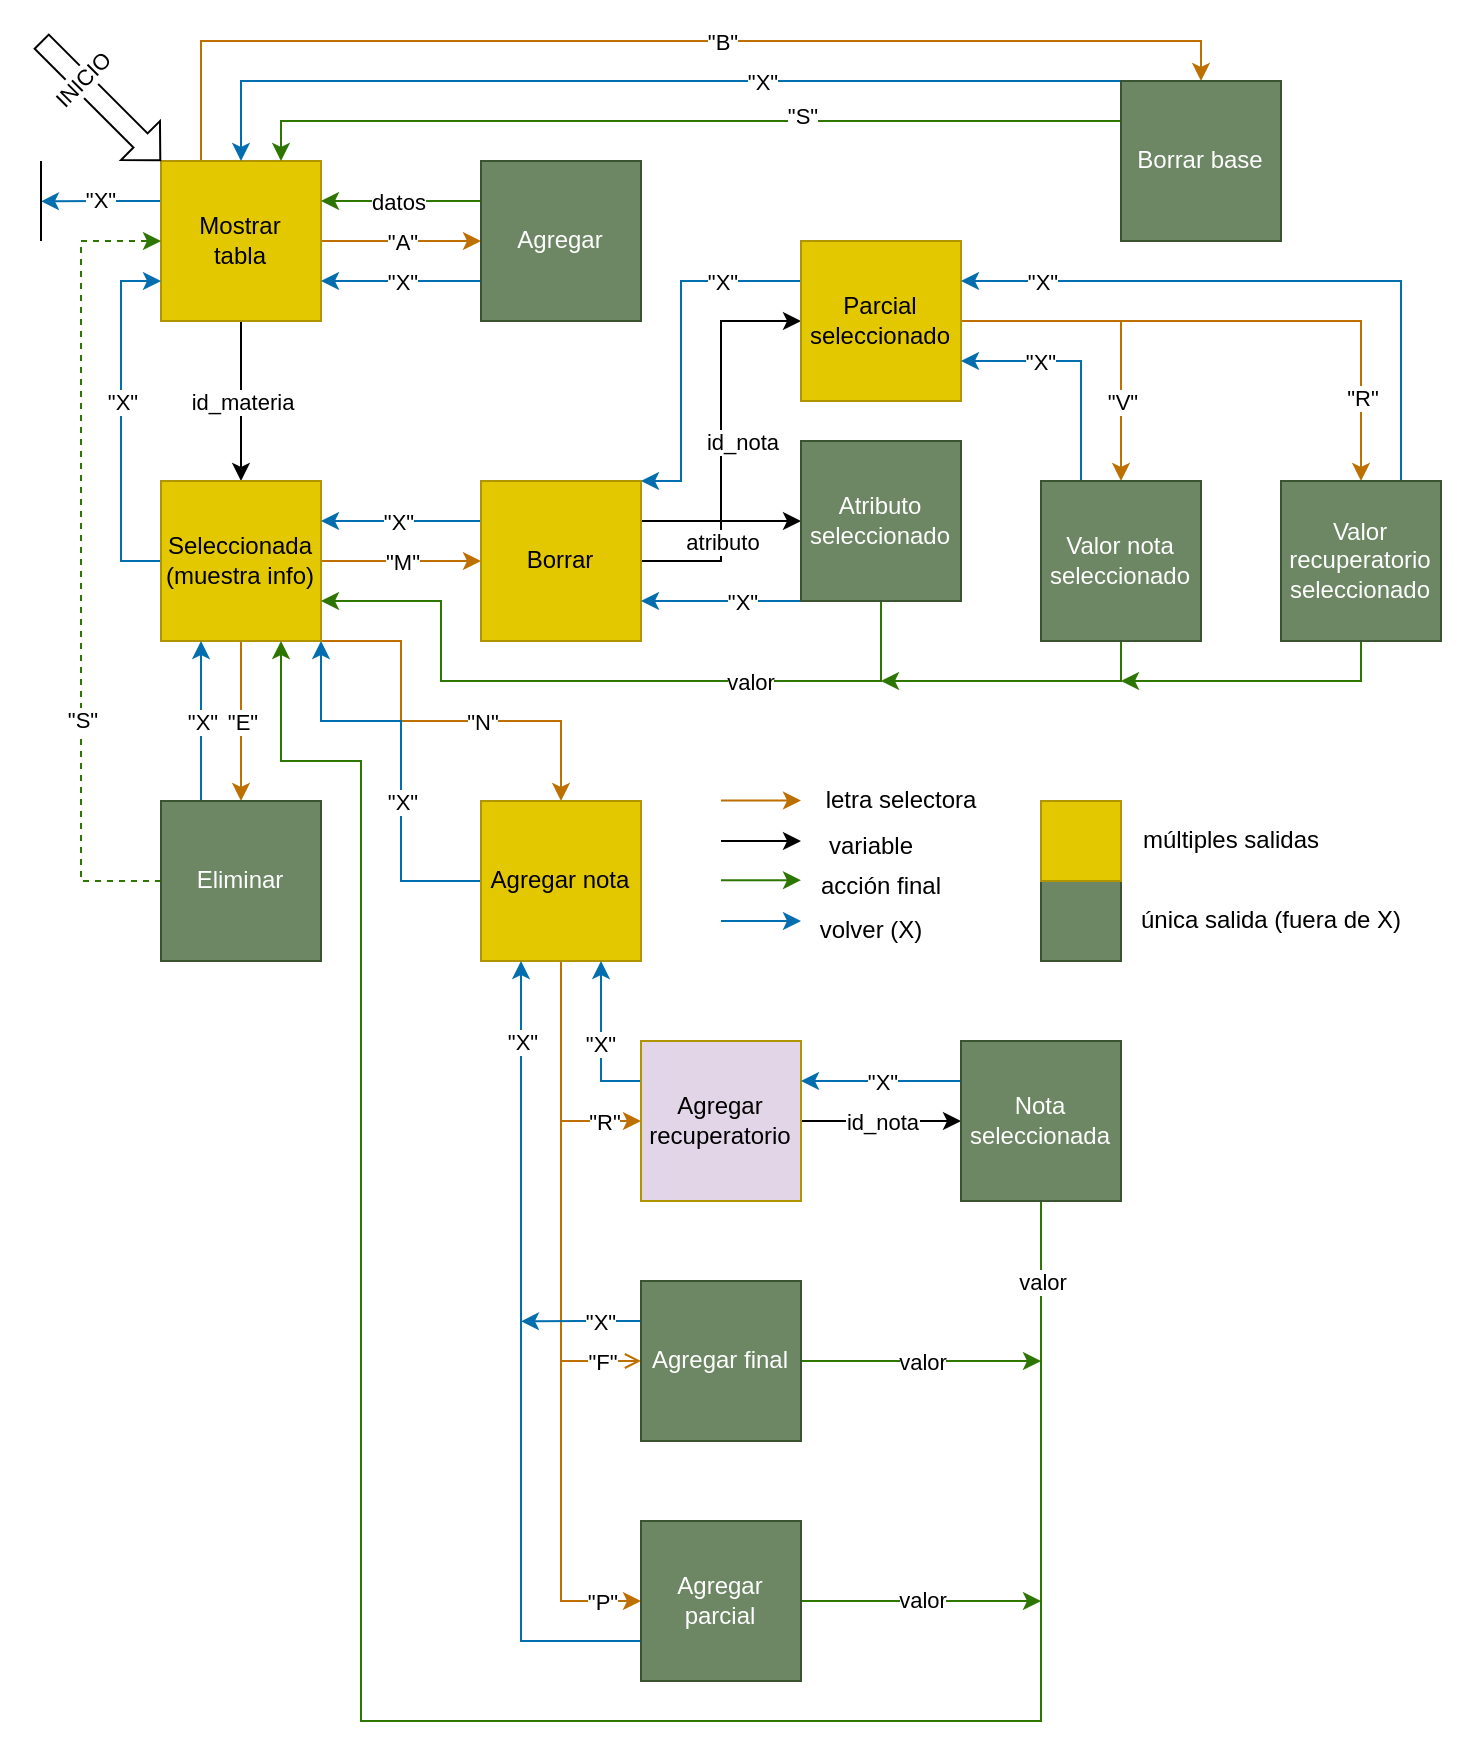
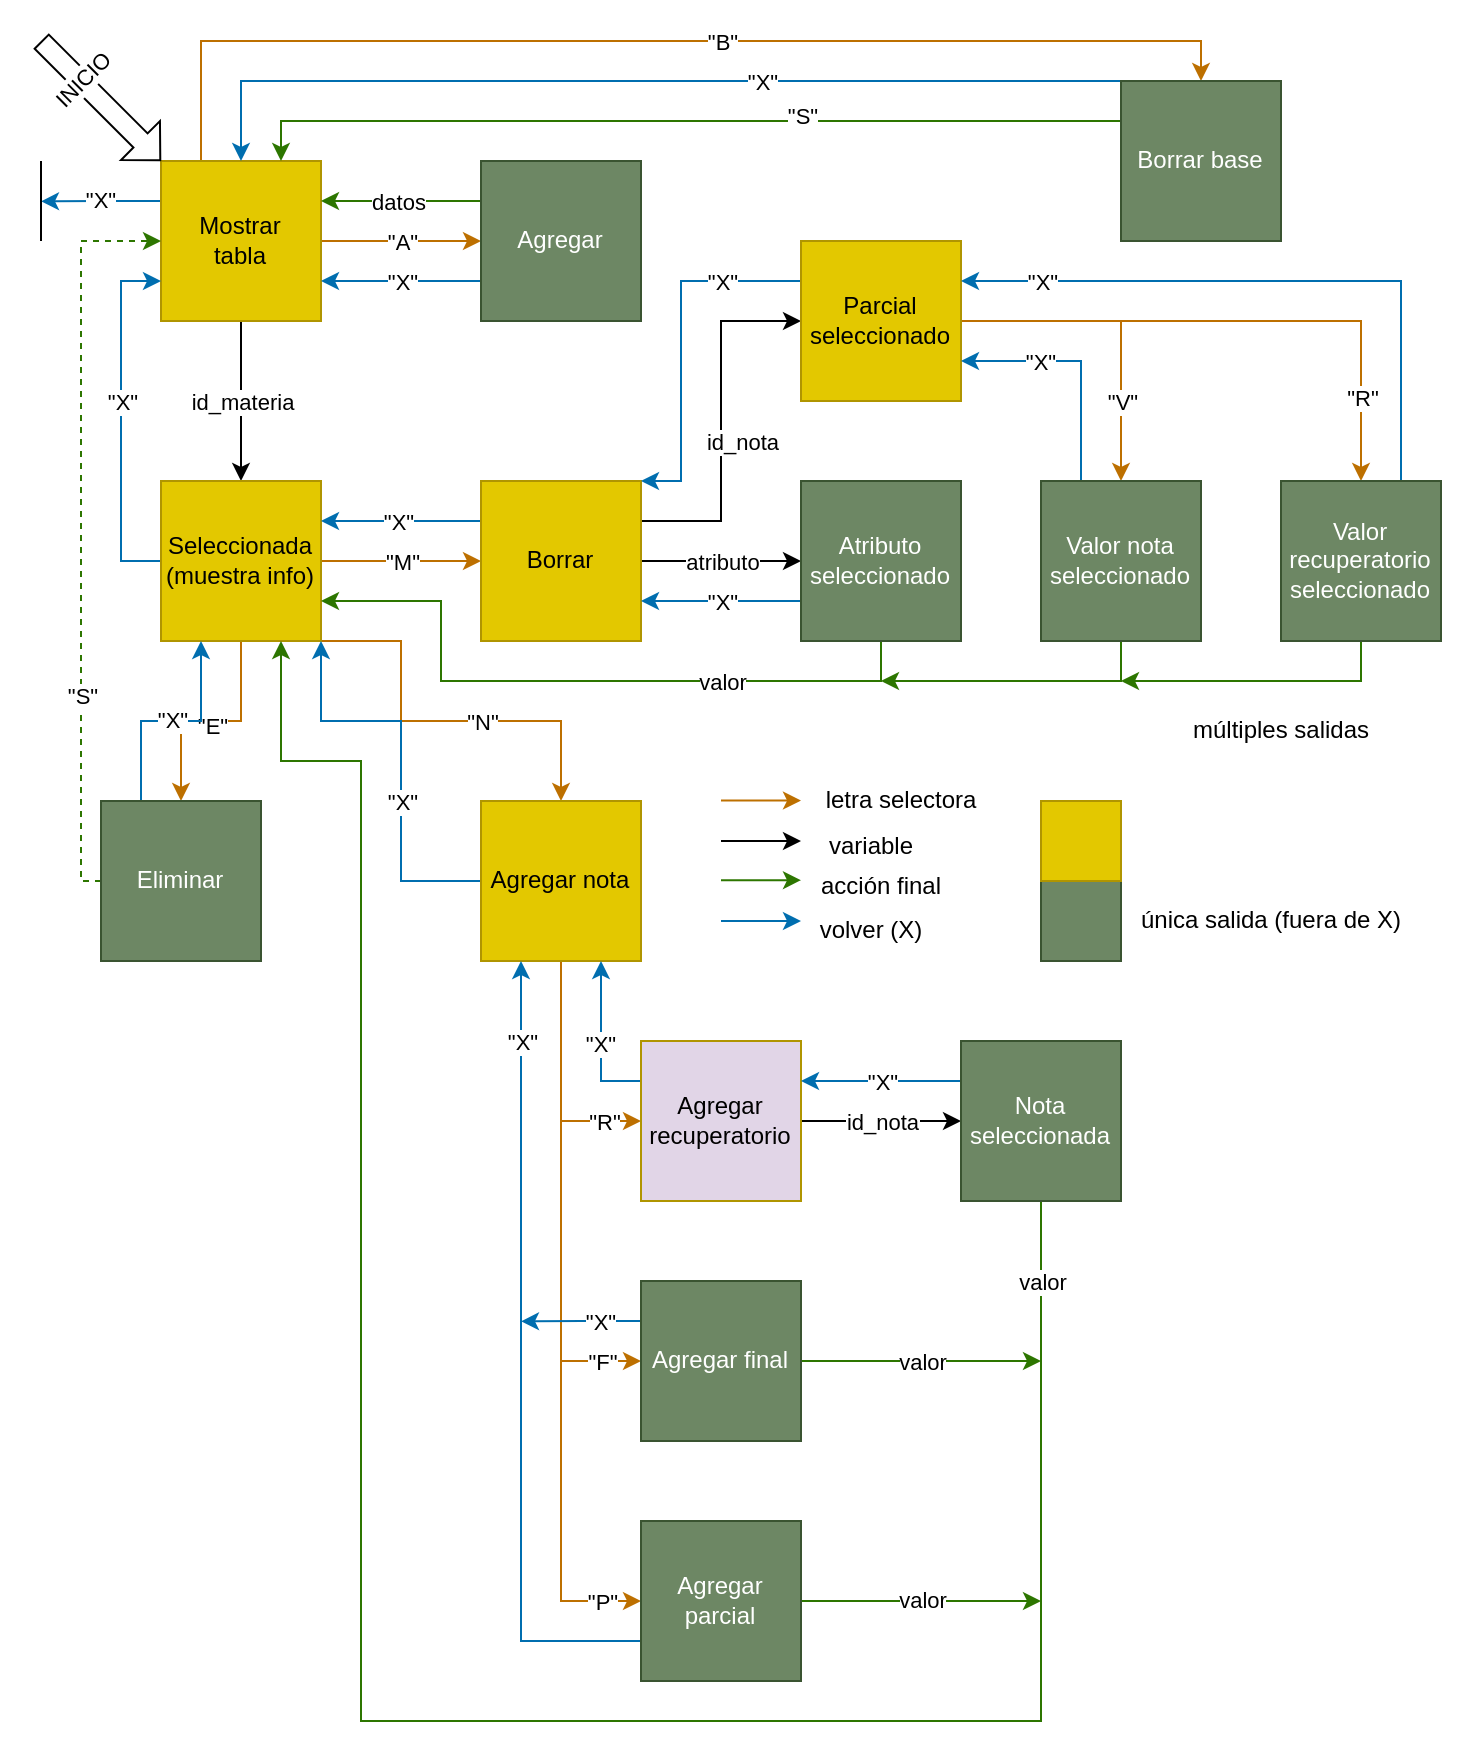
(881, 521) -> (881, 561)
(1231, 841) -> (1281, 731)
(241, 881) -> (181, 881)
(628, 1361) -> (626, 1361)
